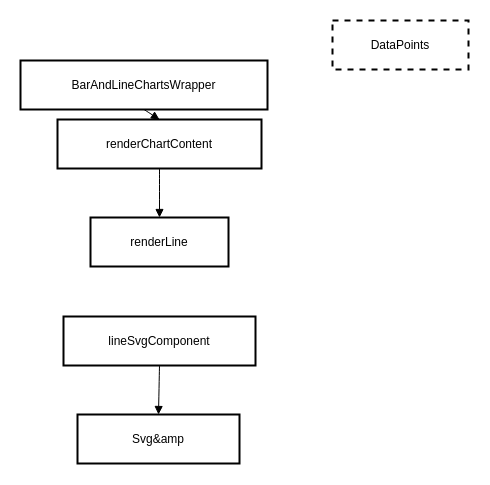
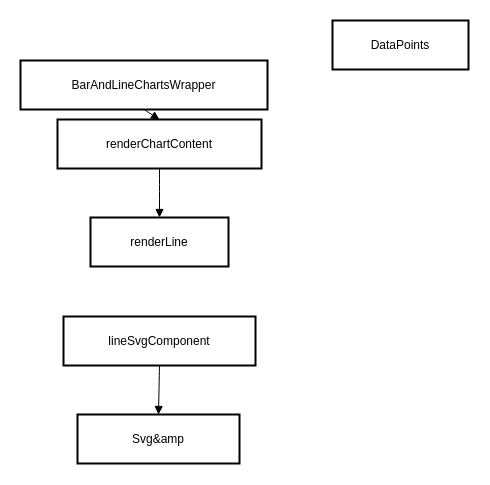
(401, 45) -> (401, 45)
